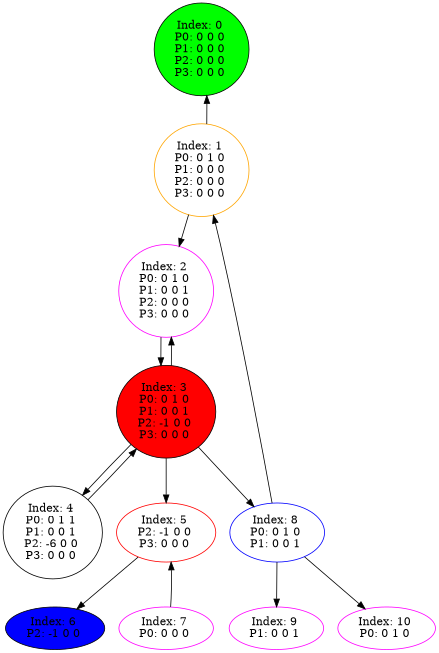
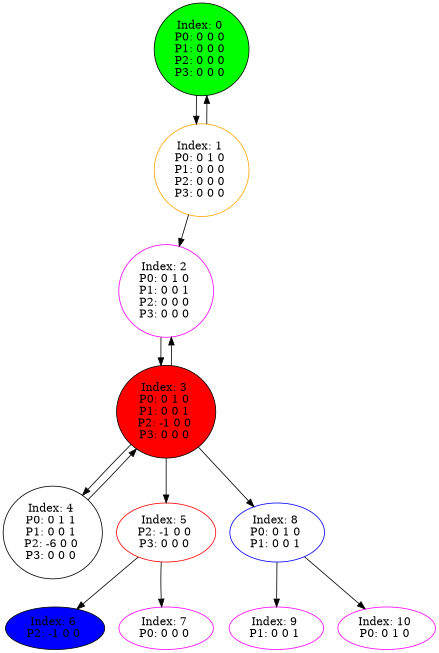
(245, 363) -> (196, 106)
(171, 589) -> (161, 580)
